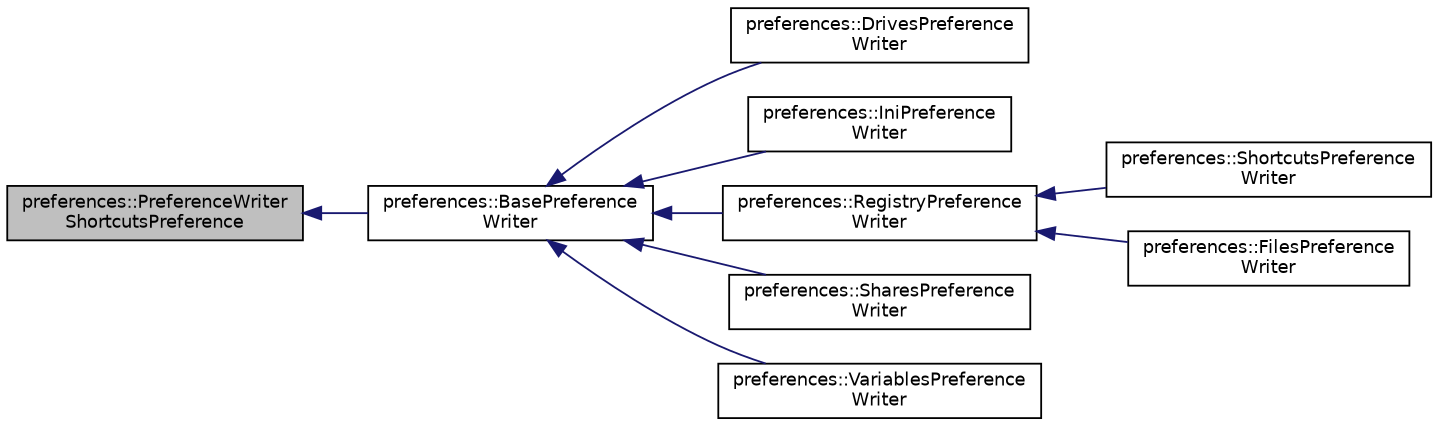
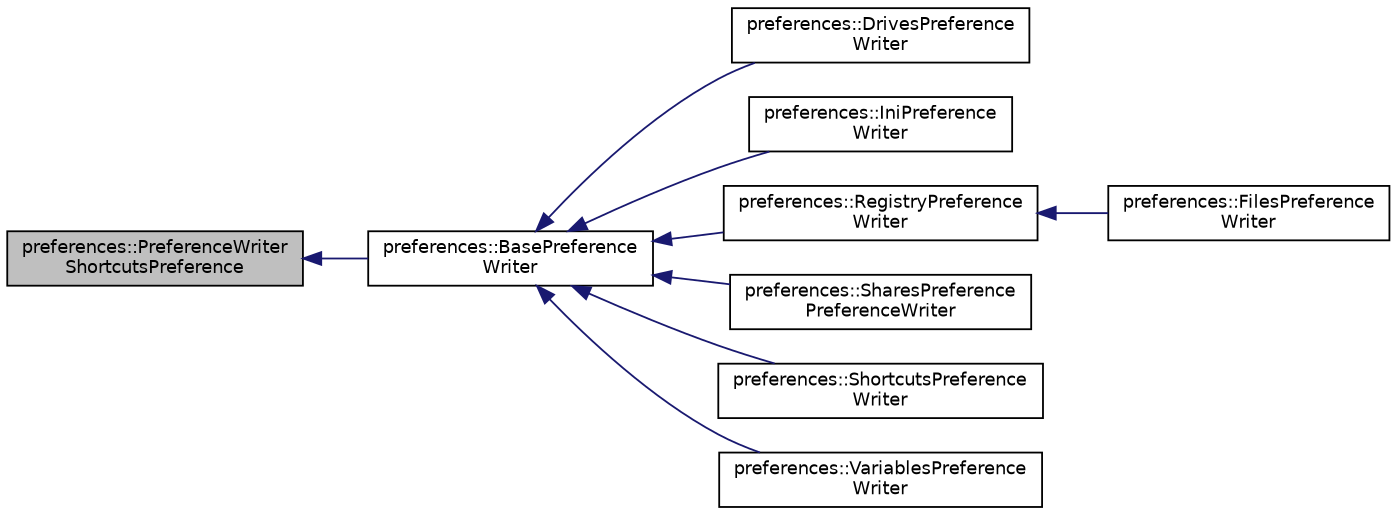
(1080, 191) -> (681, 332)
(880, 302) -> (881, 302)
